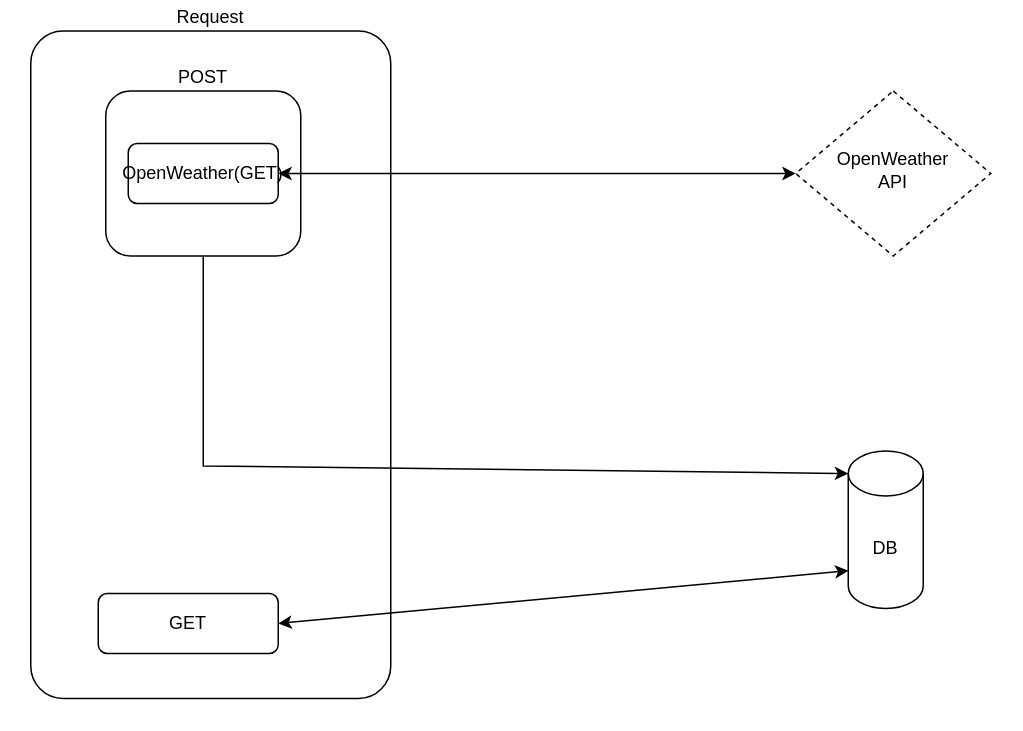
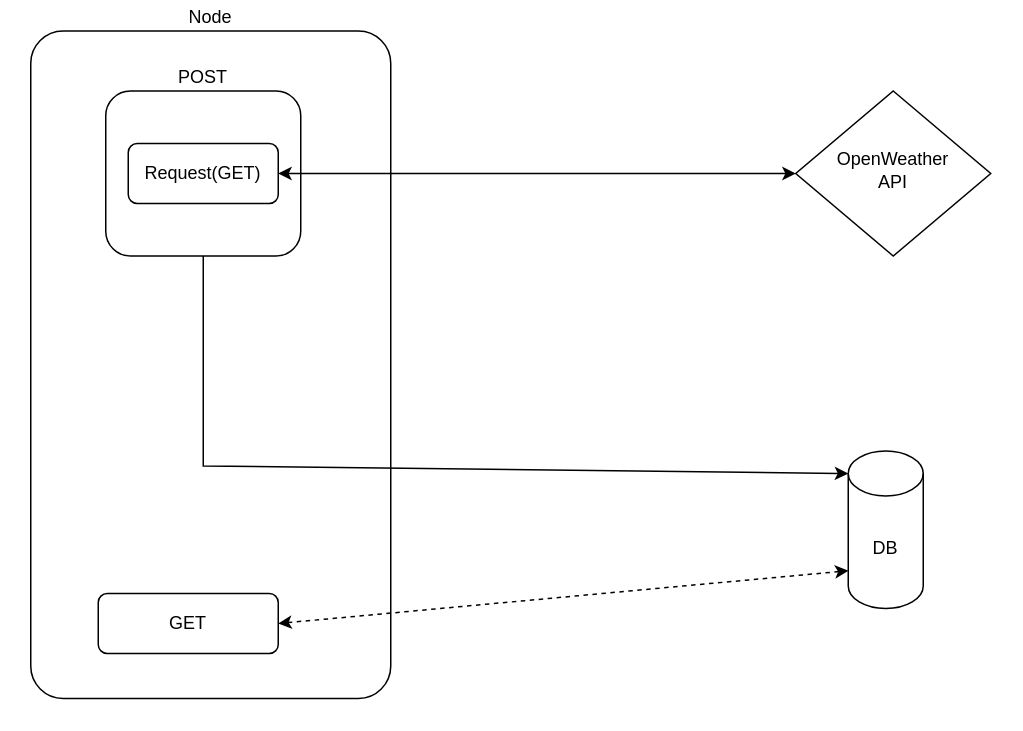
(211, 15) -> (211, 15)
(203, 173) -> (203, 173)
(893, 173) -> (893, 173)
(562, 597) -> (562, 597)
